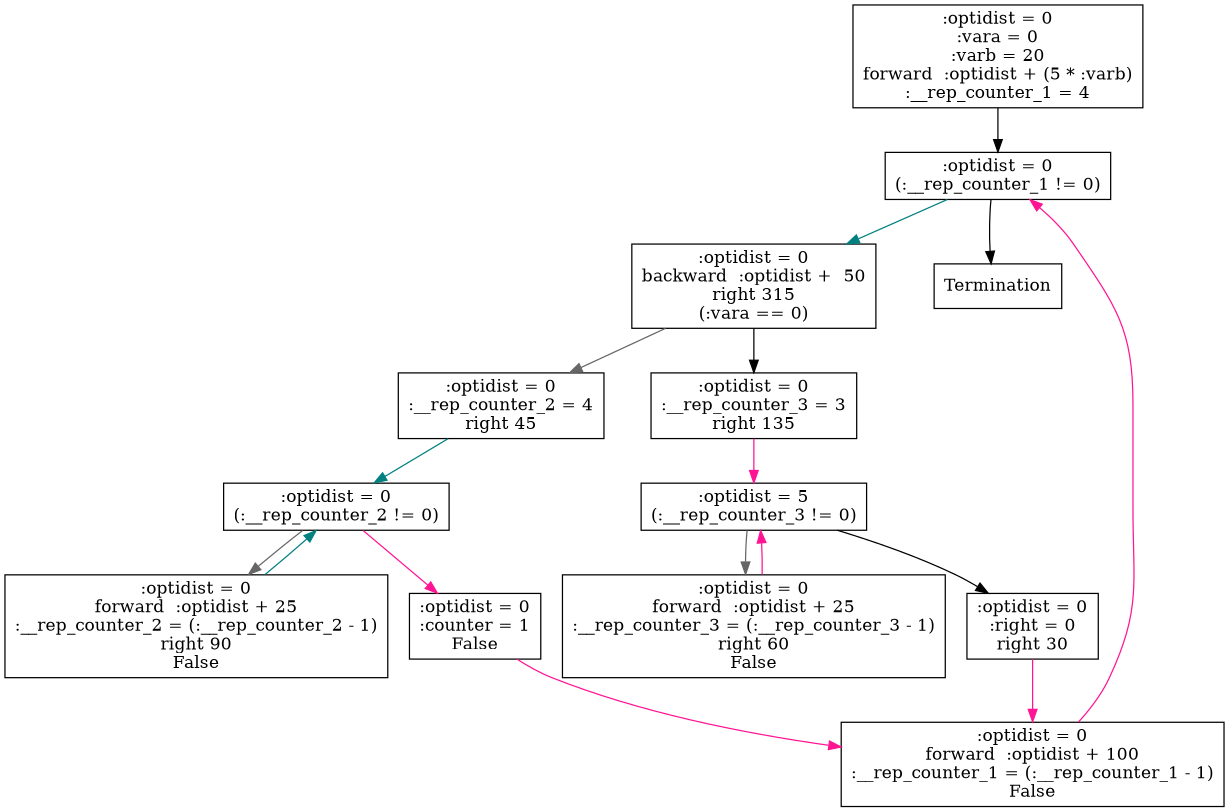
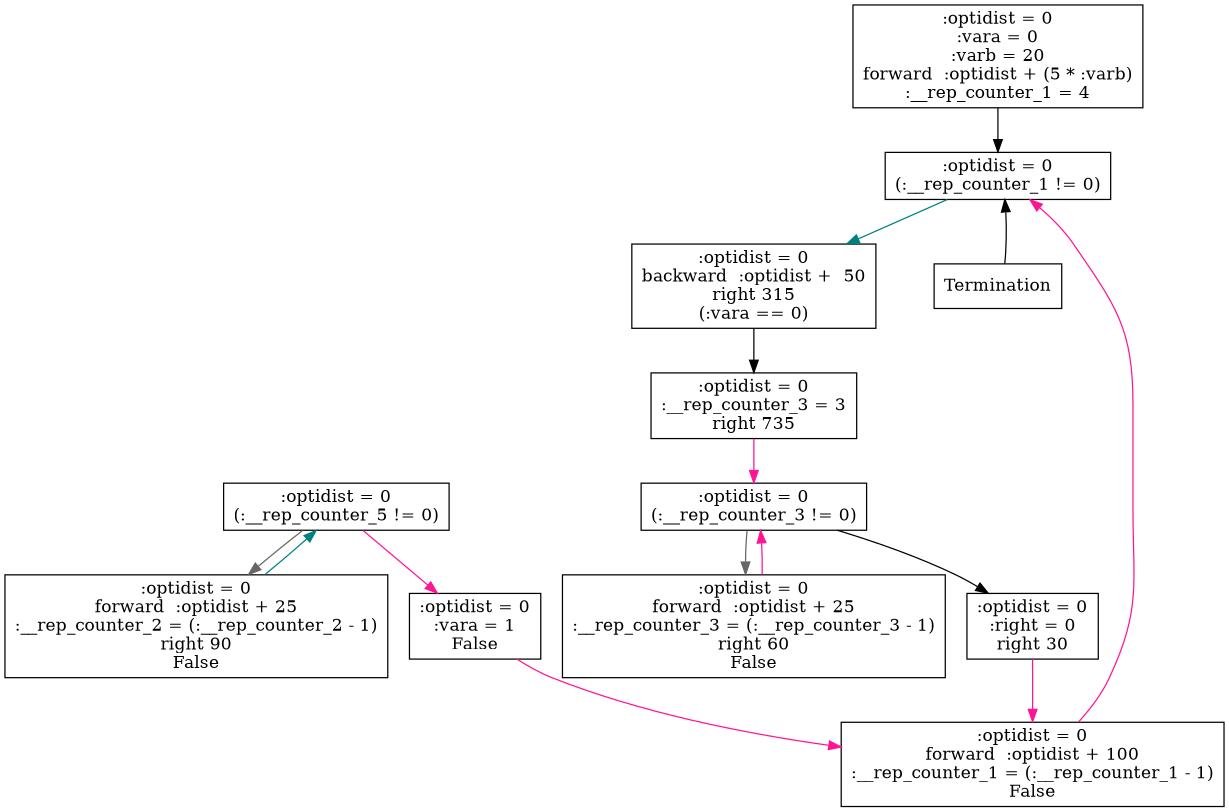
(990, 225) -> (1006, 238)
(501, 406) -> none
(754, 406) -> (754, 406)
(336, 507) -> (336, 507)
(754, 507) -> (754, 507)
(475, 626) -> (475, 626)
